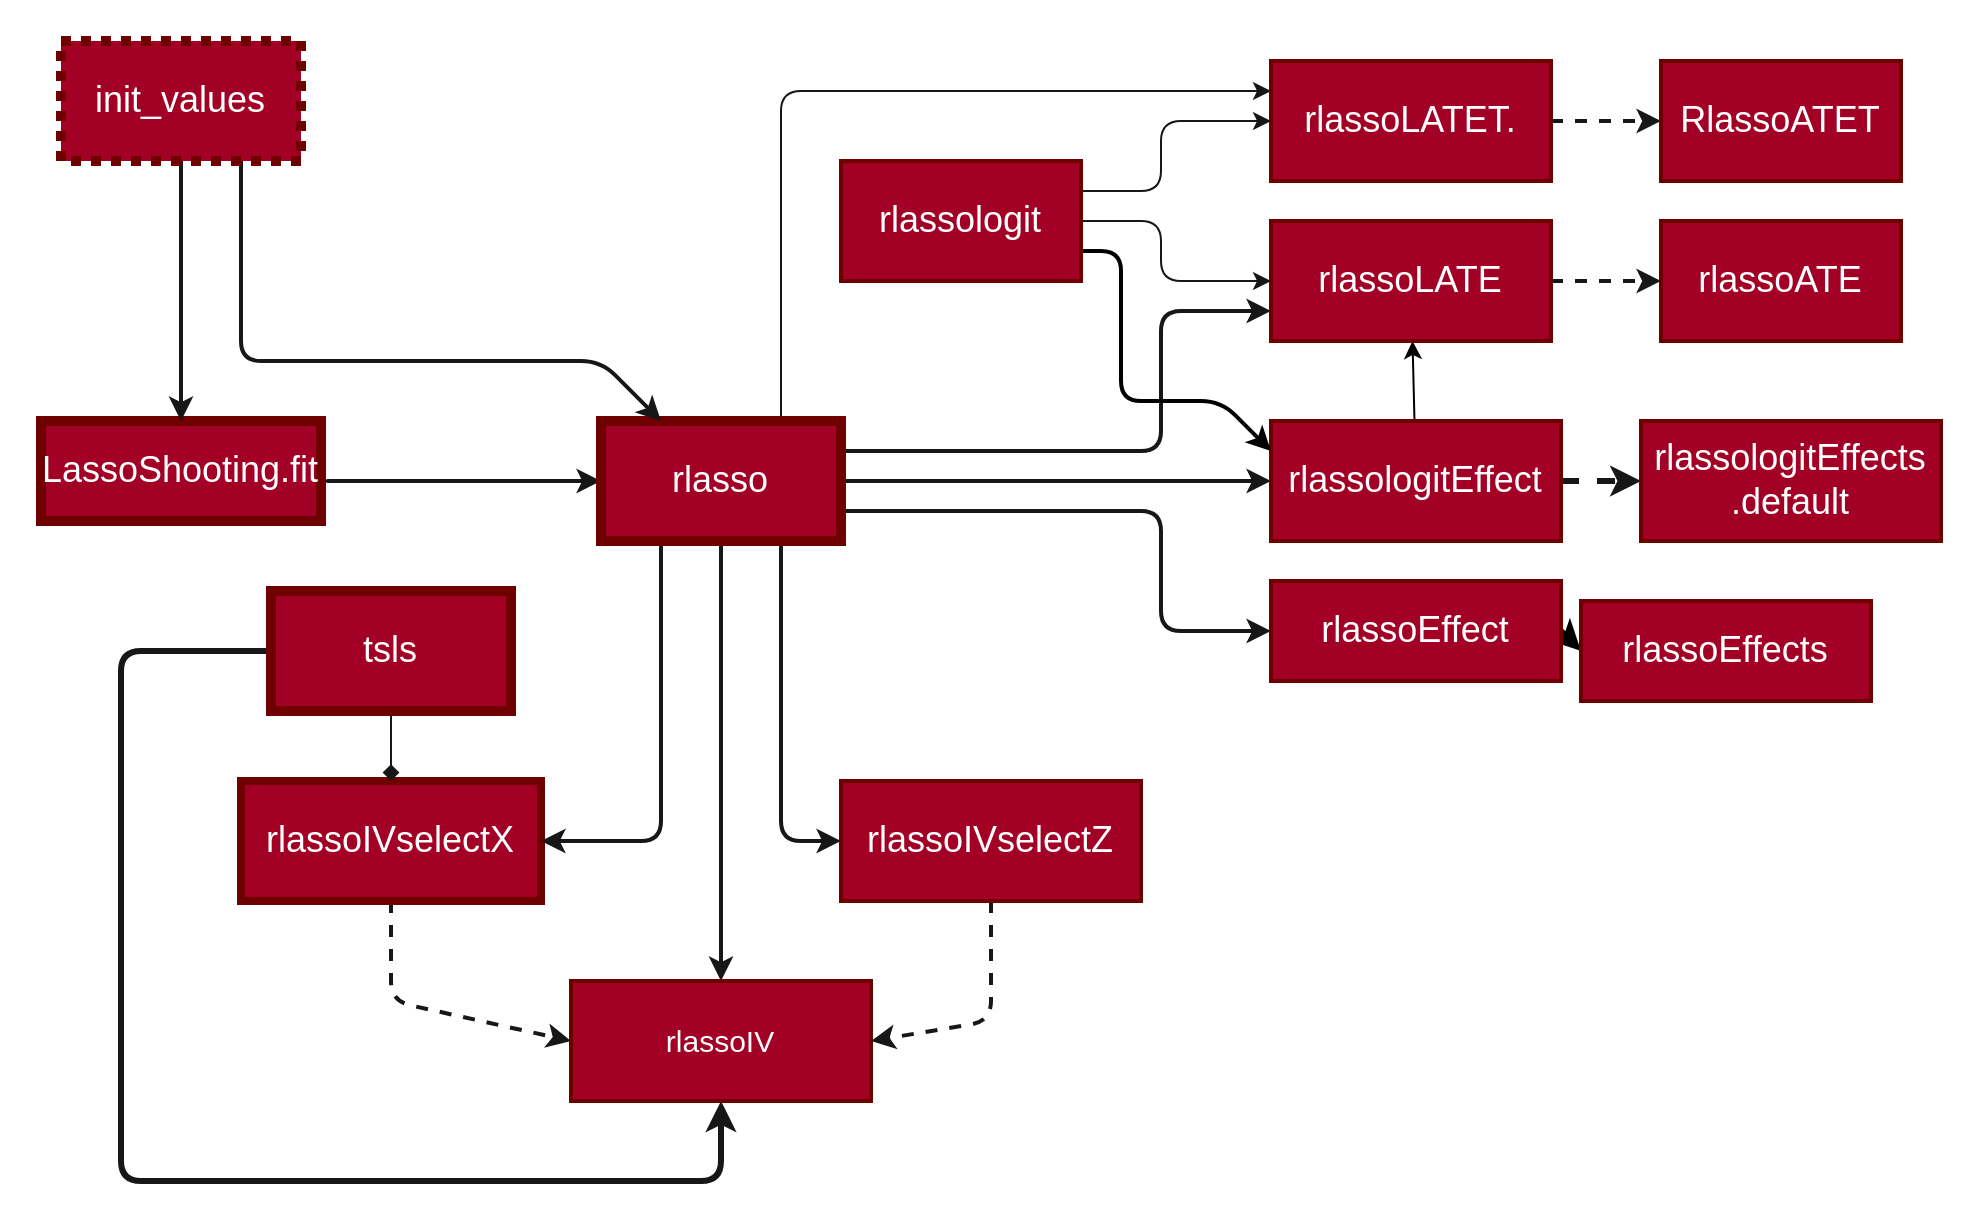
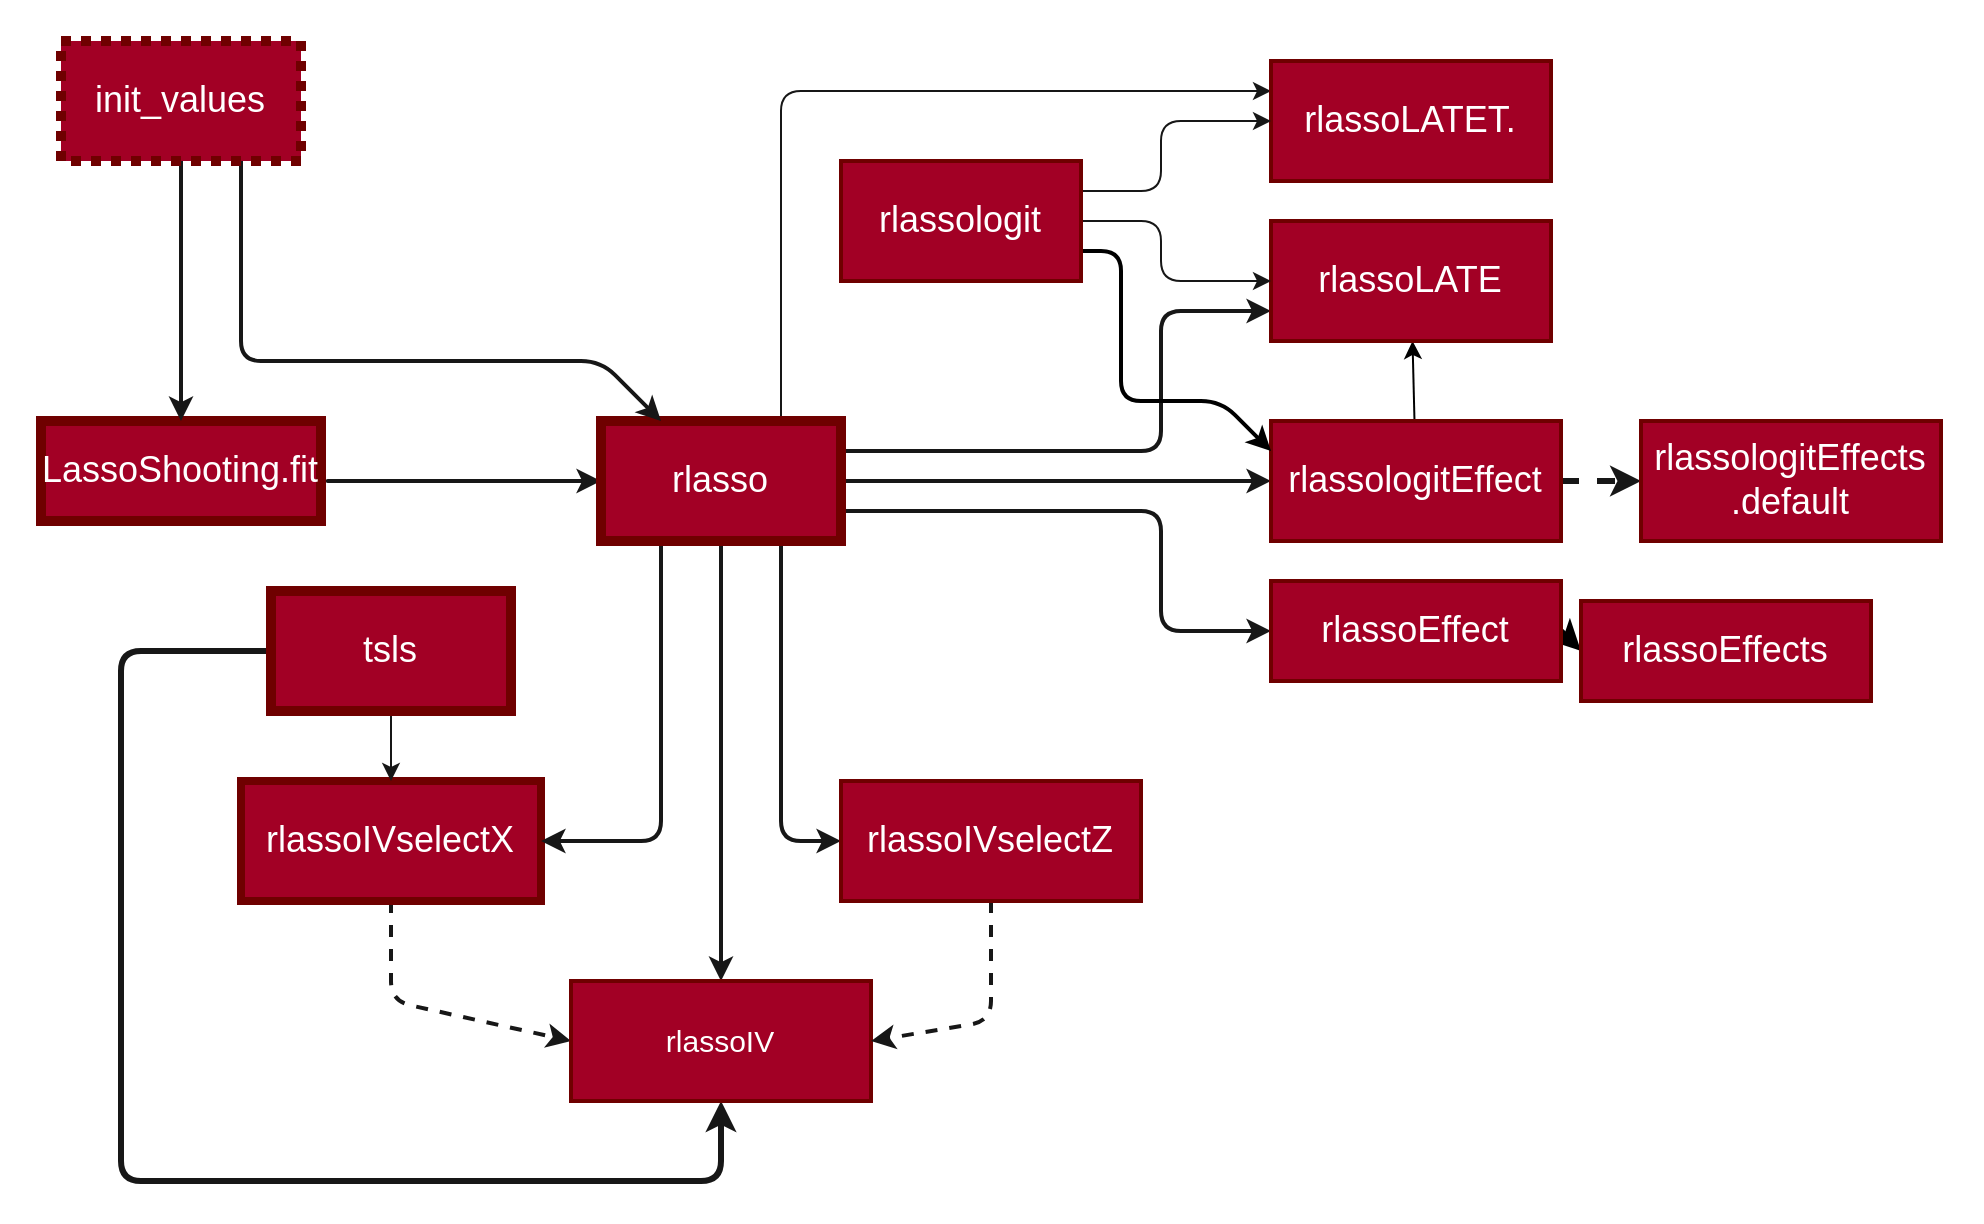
(1632, 121) -> none
(1781, 121) -> none
(1632, 281) -> none
(1781, 281) -> none
(391, 765) -> (391, 766)
